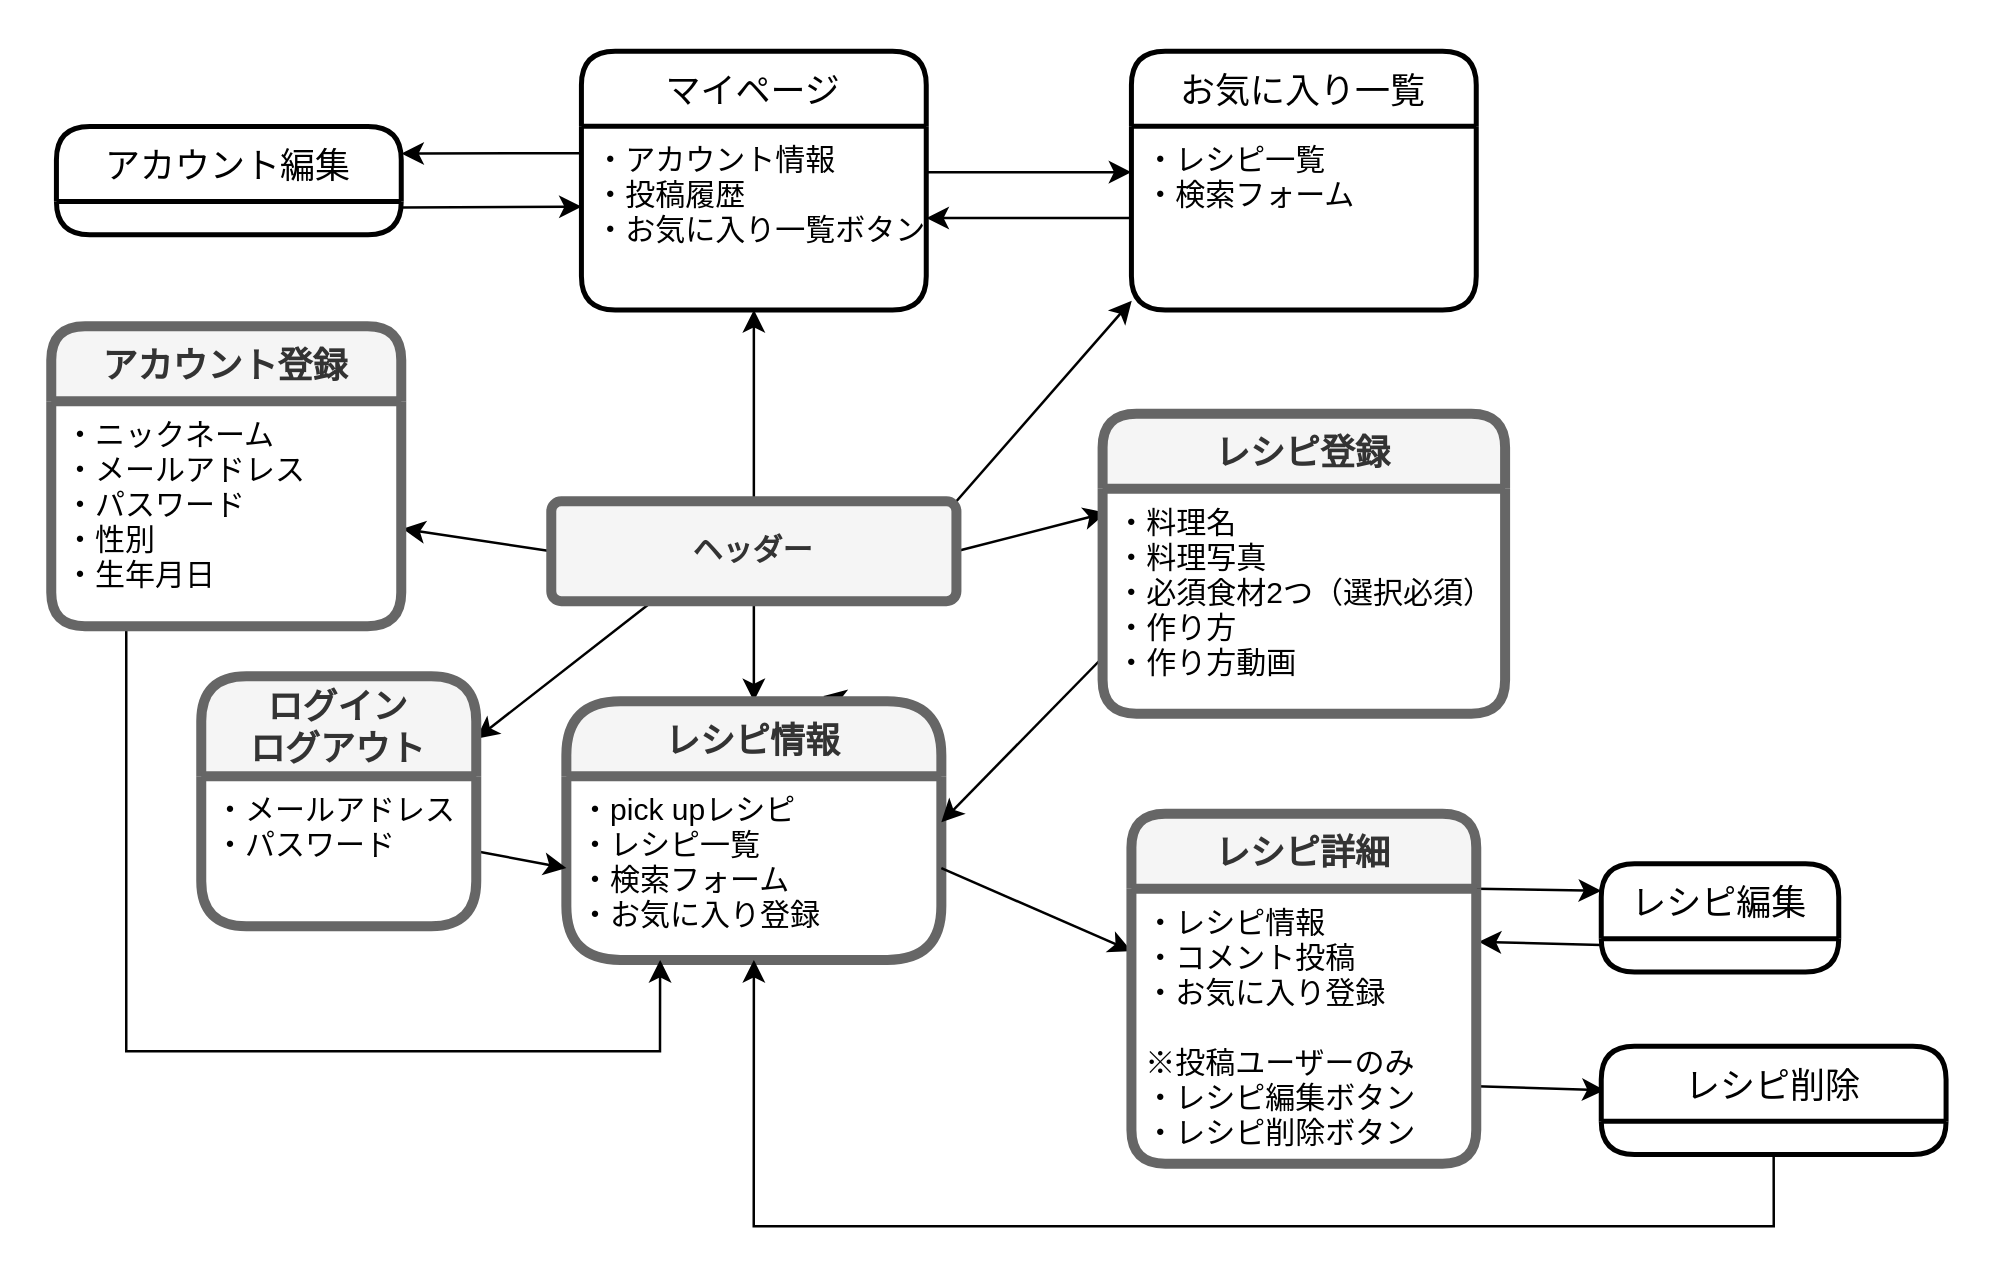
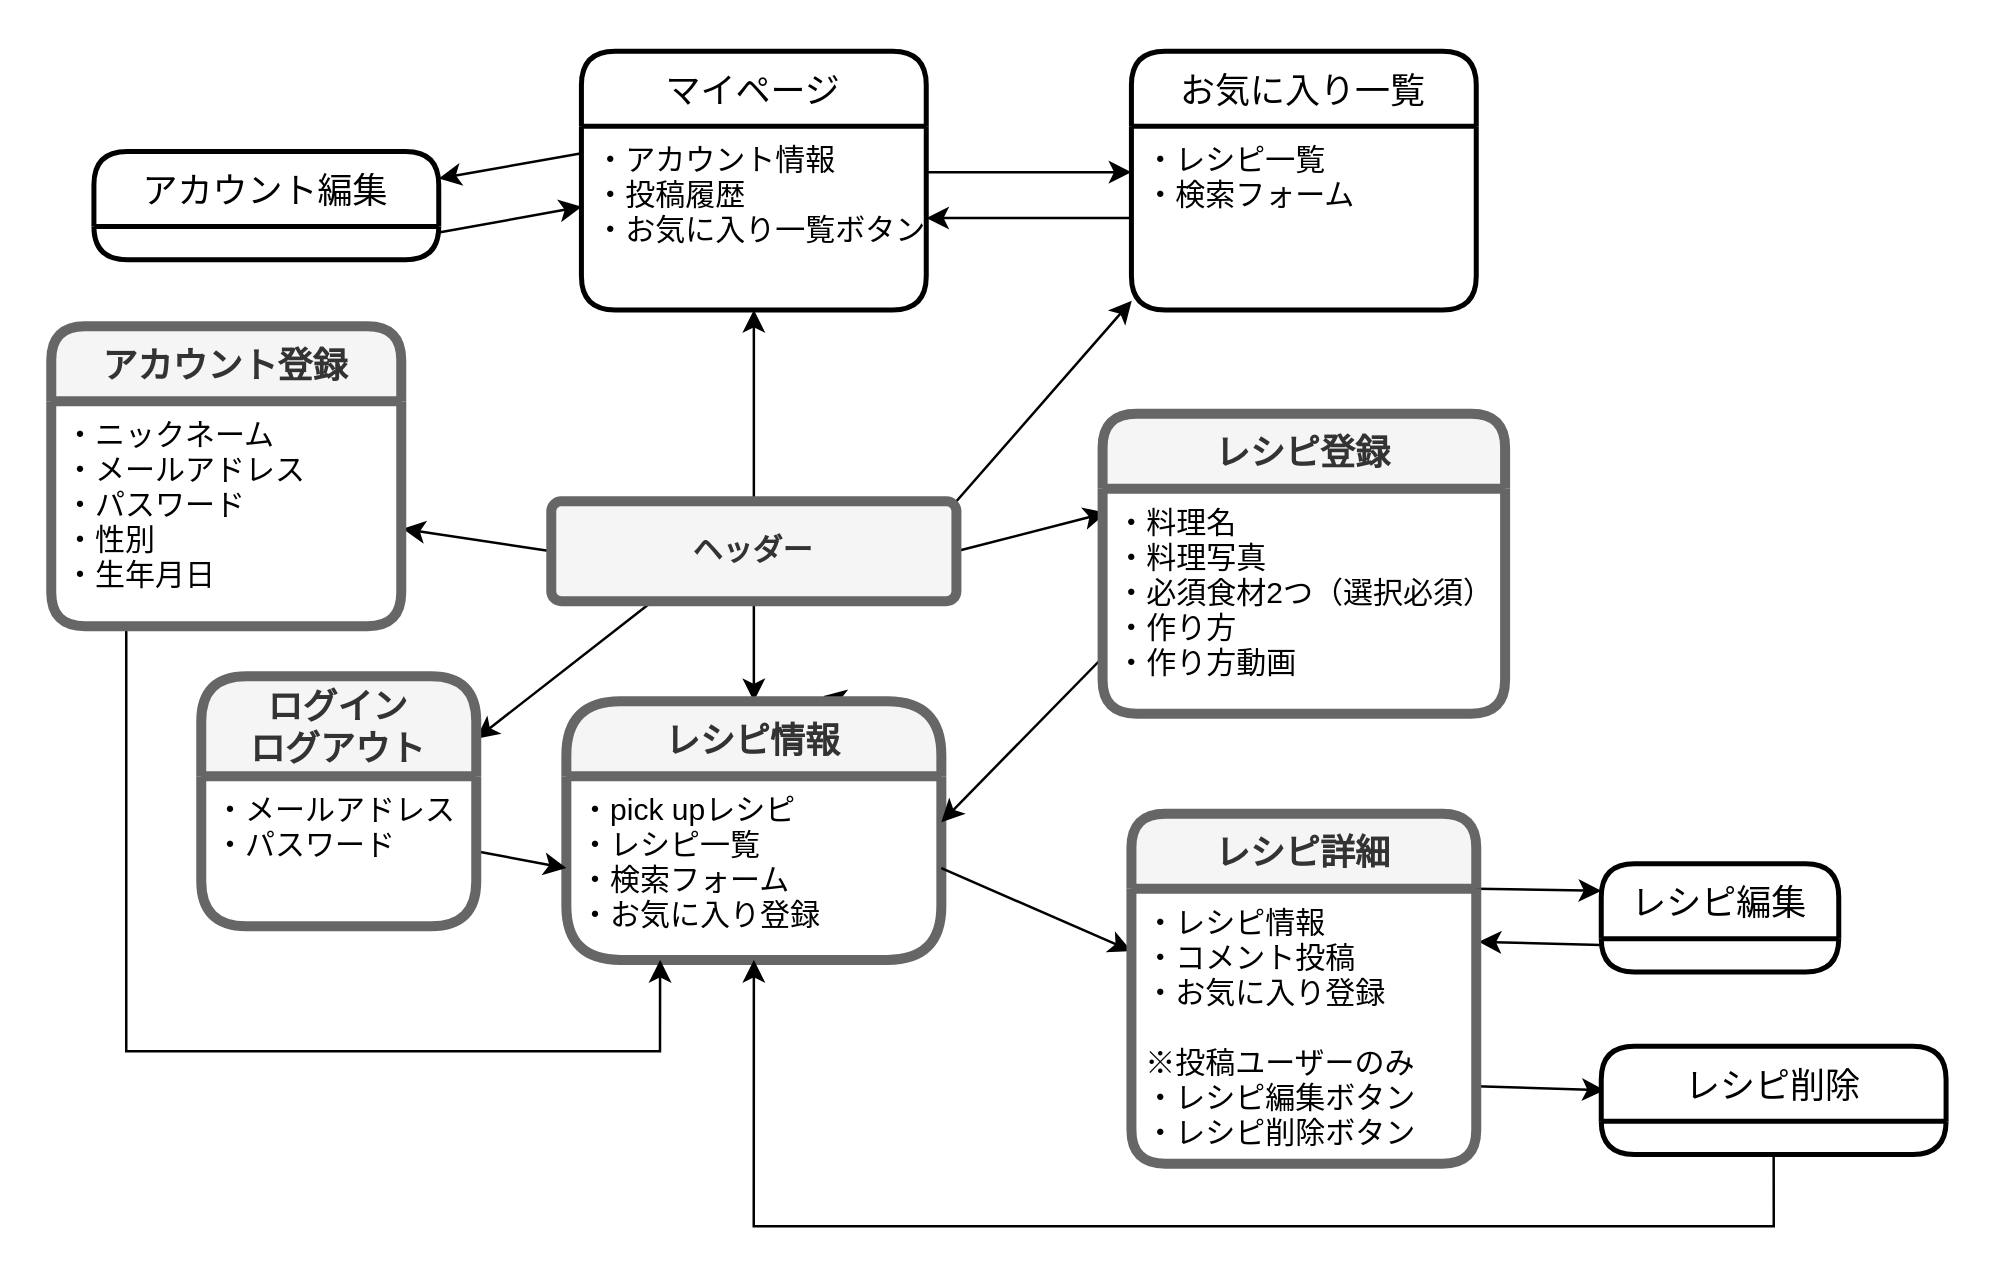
(229, 181) -> (266, 206)
